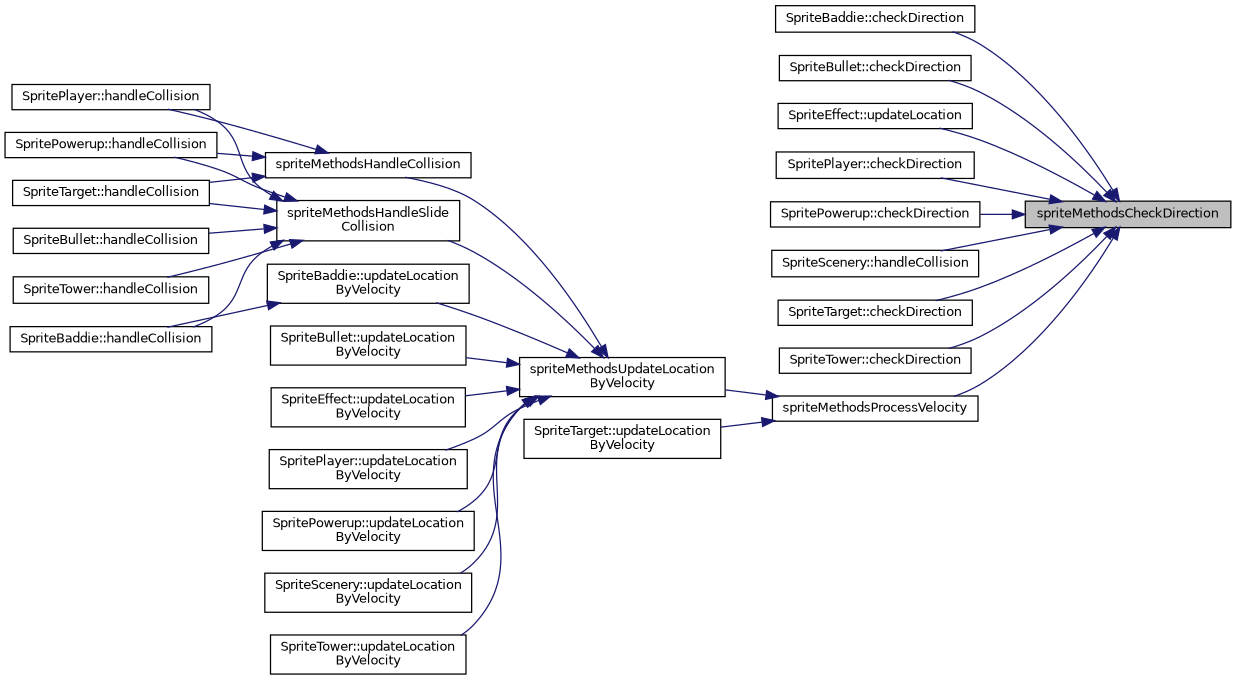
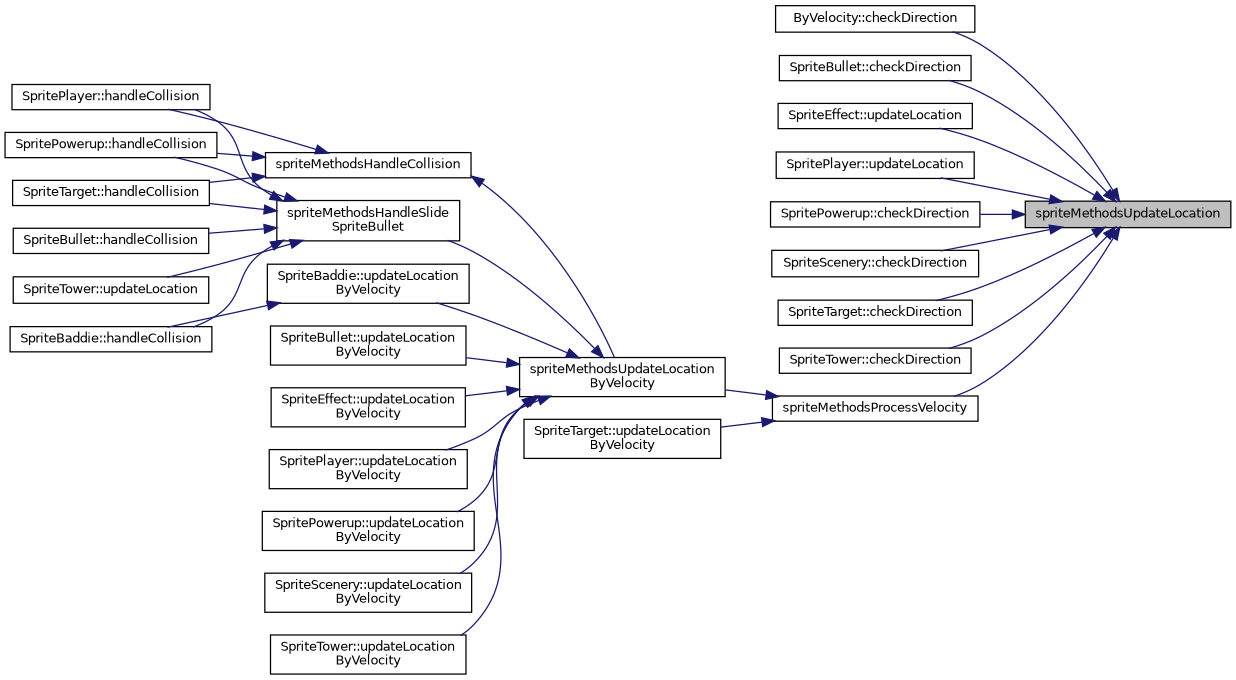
(875, 19) -> (875, 19)
(875, 165) -> (875, 165)
(1128, 214) -> (1128, 214)
(368, 221) -> (368, 221)
(521, 239) -> (559, 262)
(875, 264) -> (875, 264)
(111, 290) -> (111, 290)
